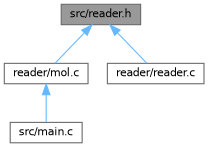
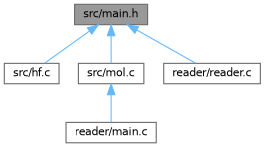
(101, 14) -> (111, 14)
none -> (32, 74)
(46, 74) -> (111, 74)
(46, 133) -> (111, 133)
